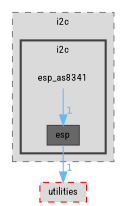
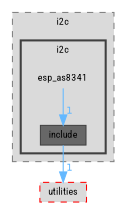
(63, 135) -> (63, 135)
